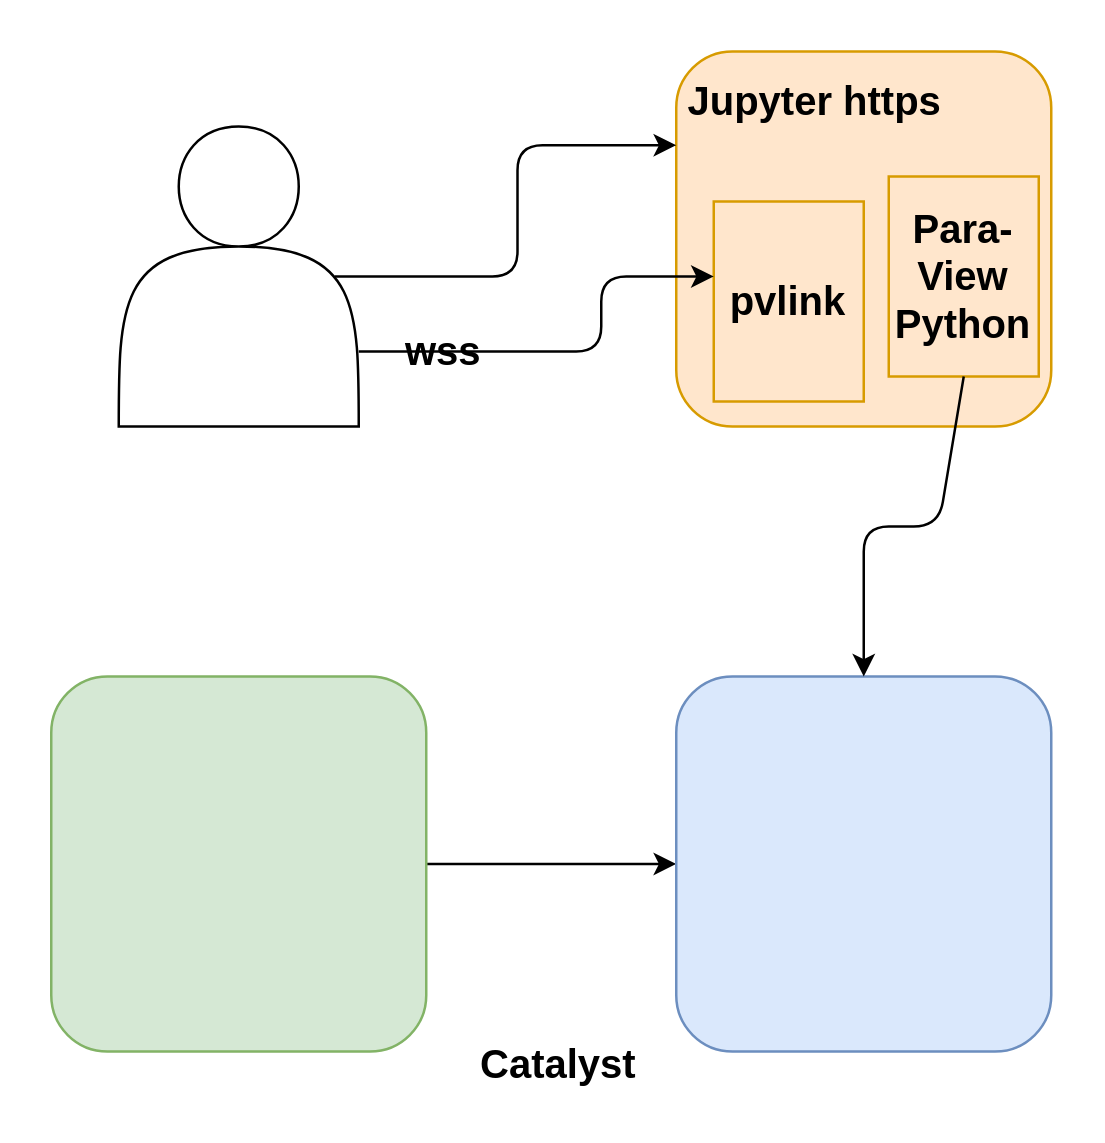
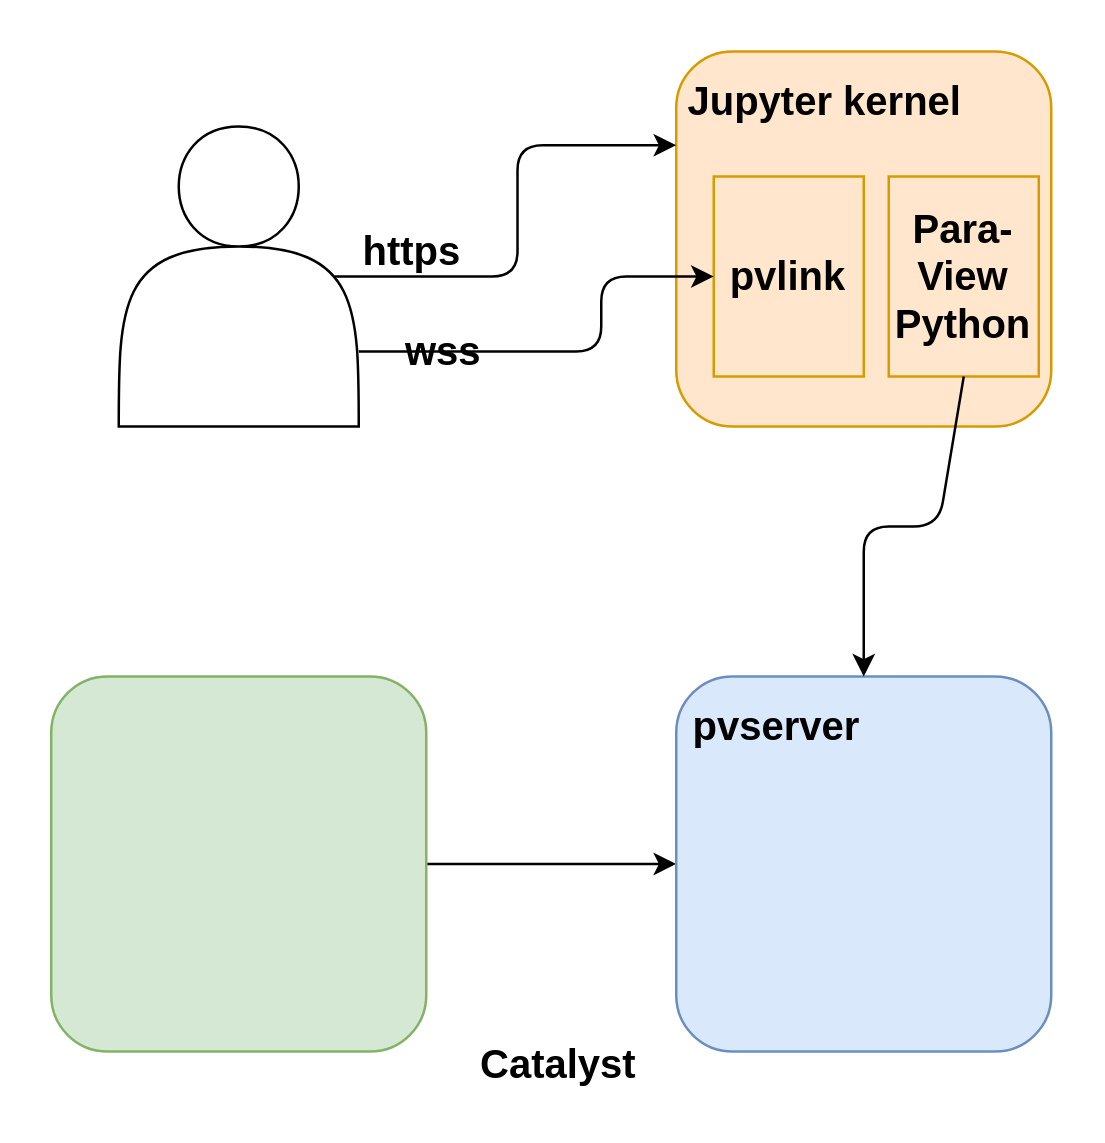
(829, 101) -> (835, 101)
none -> (446, 251)
(789, 301) -> (789, 276)
none -> (839, 726)
